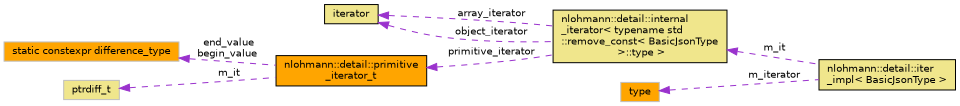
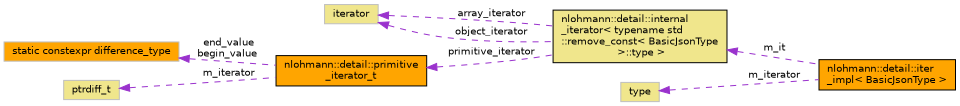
(351, 14) -> (351, 14)
(228, 73) -> (228, 73)
(887, 75) -> (887, 75)
(640, 92) -> (640, 92)
